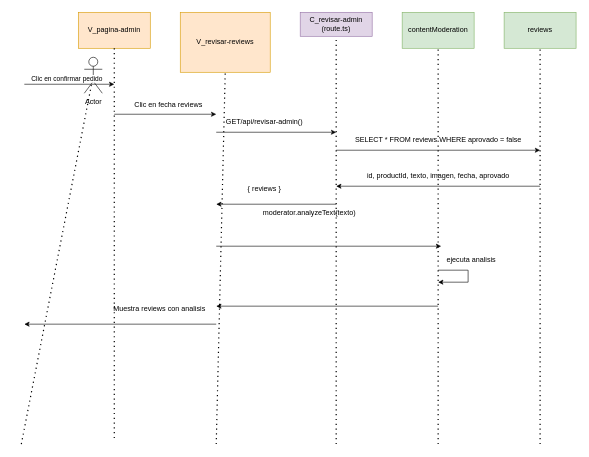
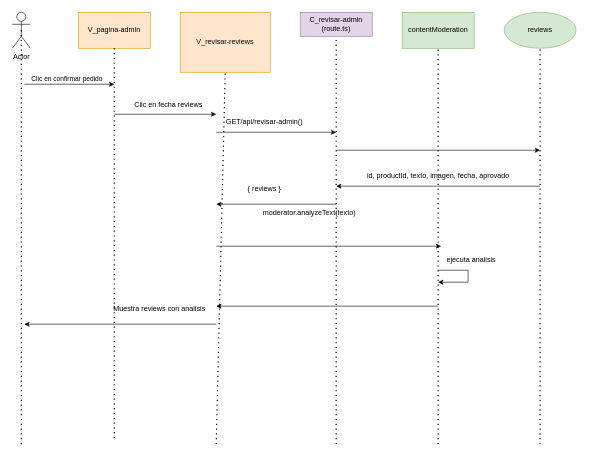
(540, 30) -> (540, 30)
(93, 75) -> (21, 30)
(438, 140) -> none
